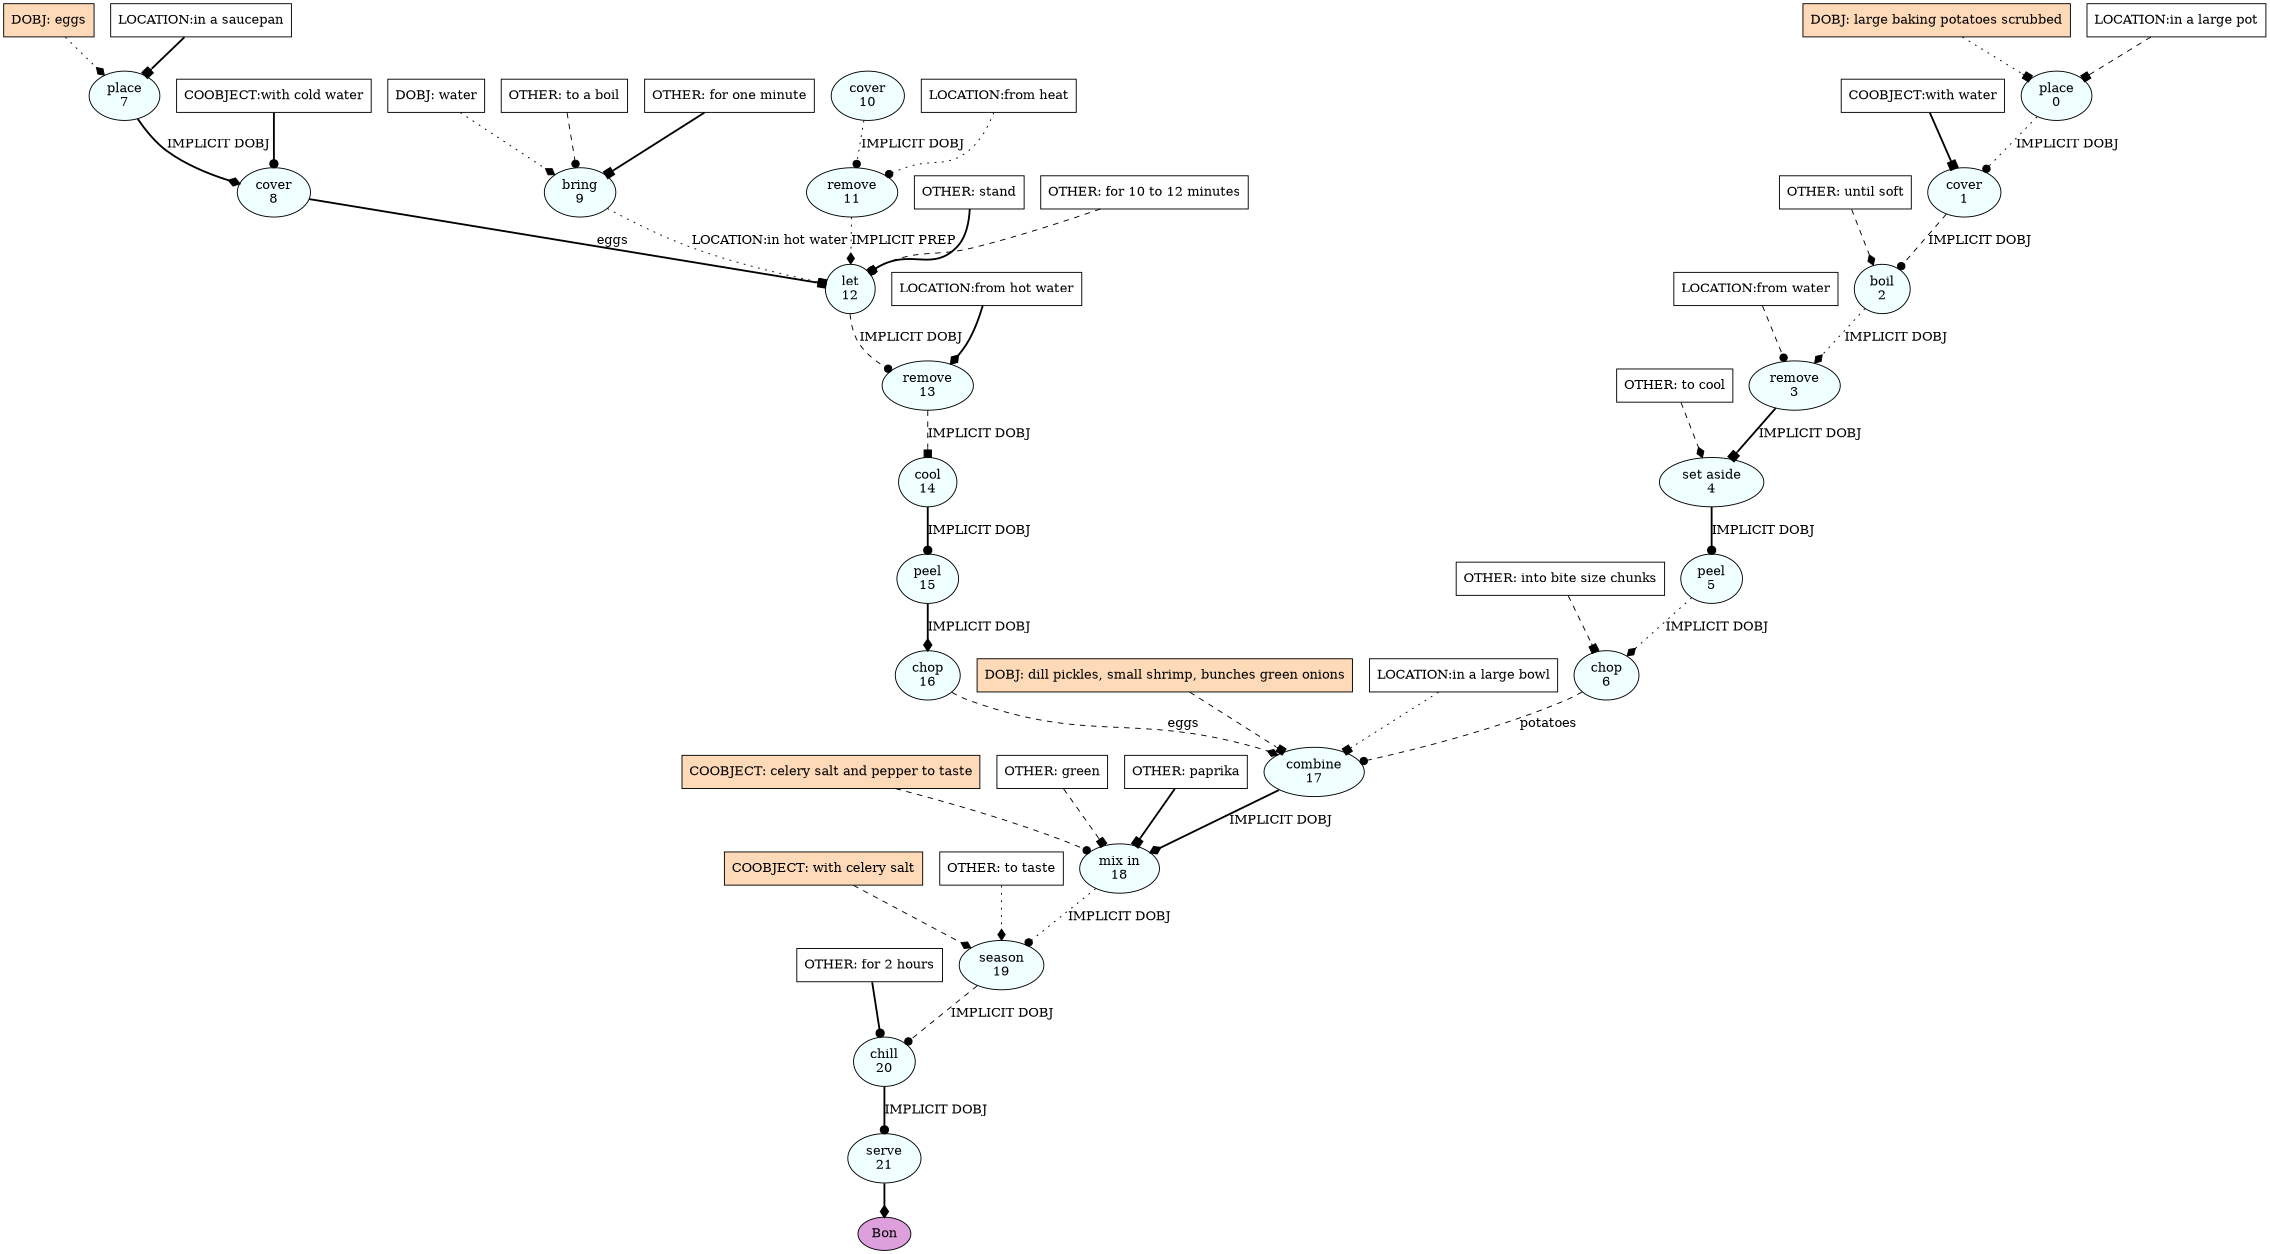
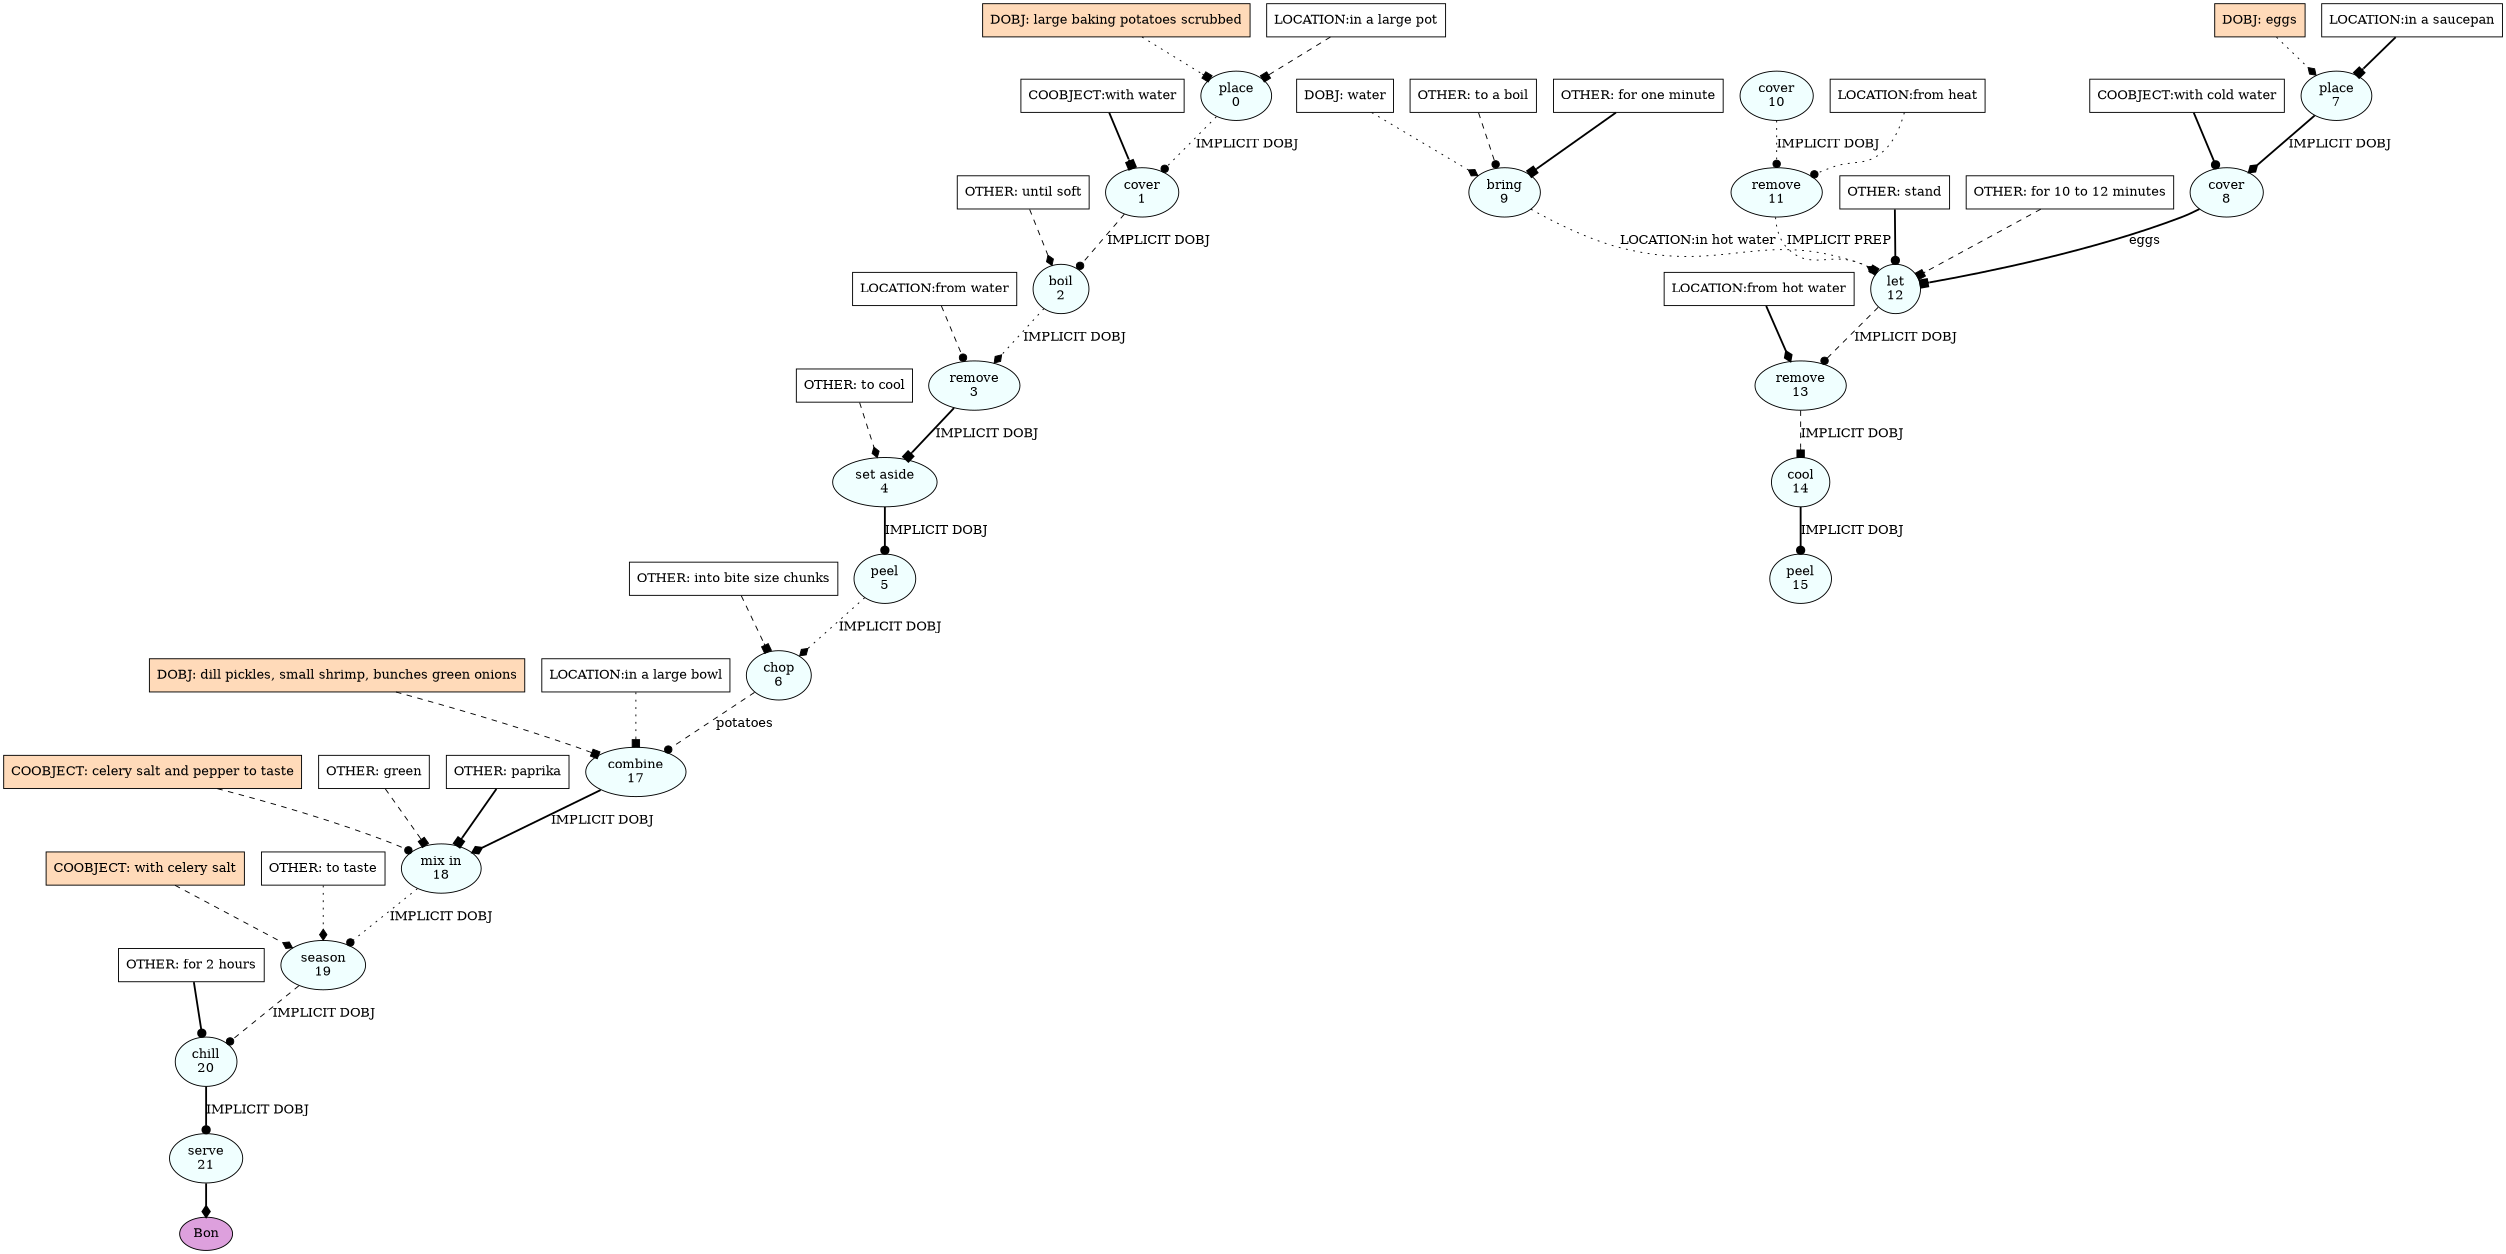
(928, 675) -> none
